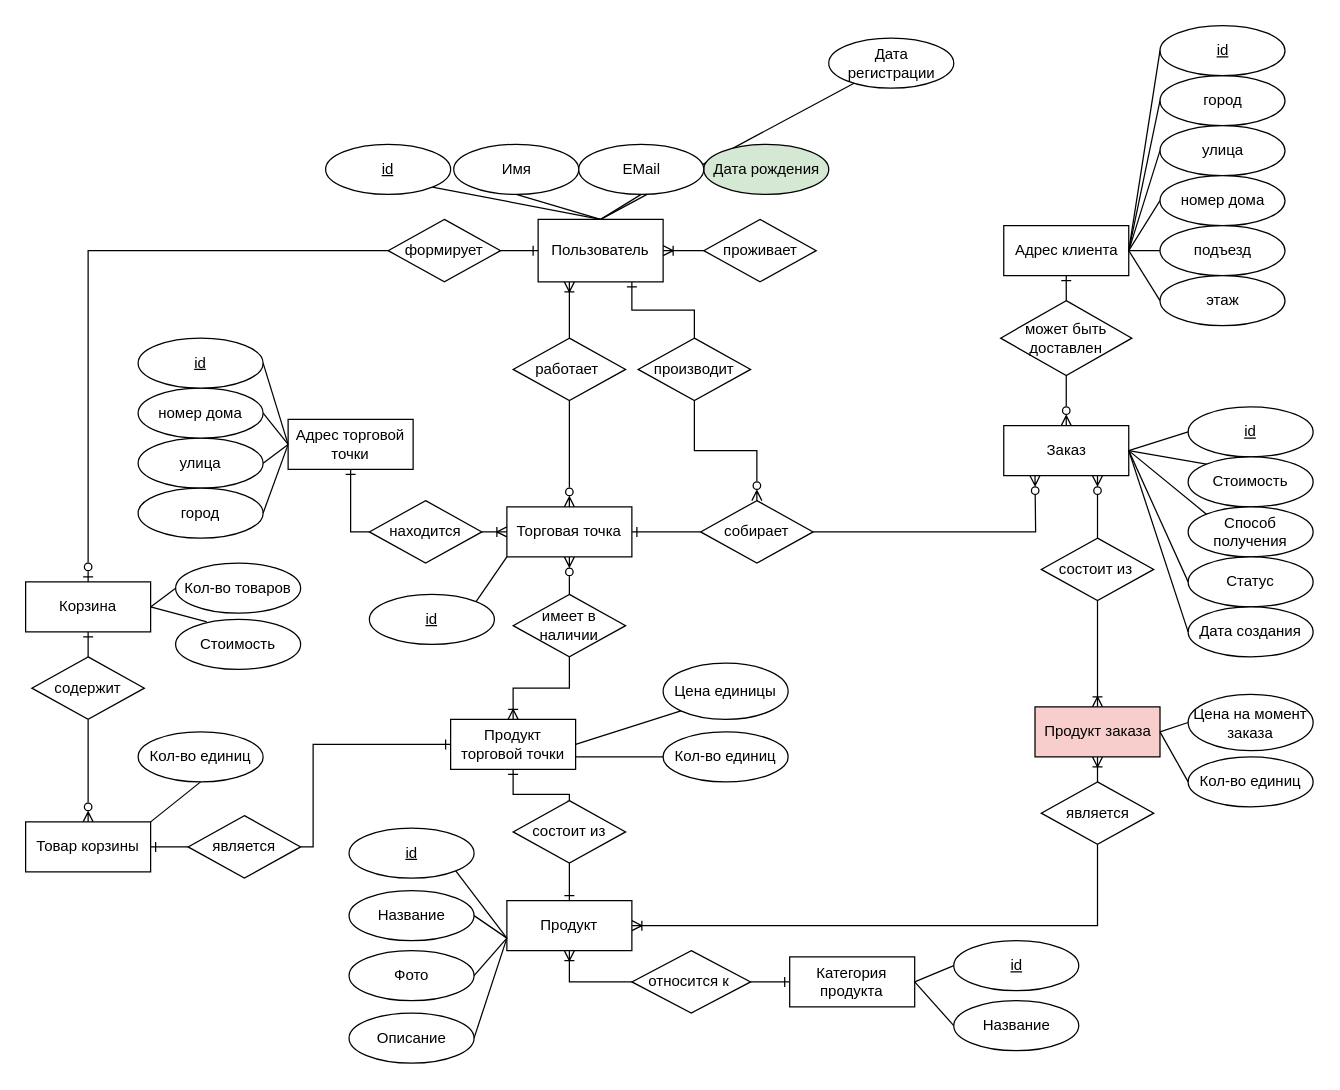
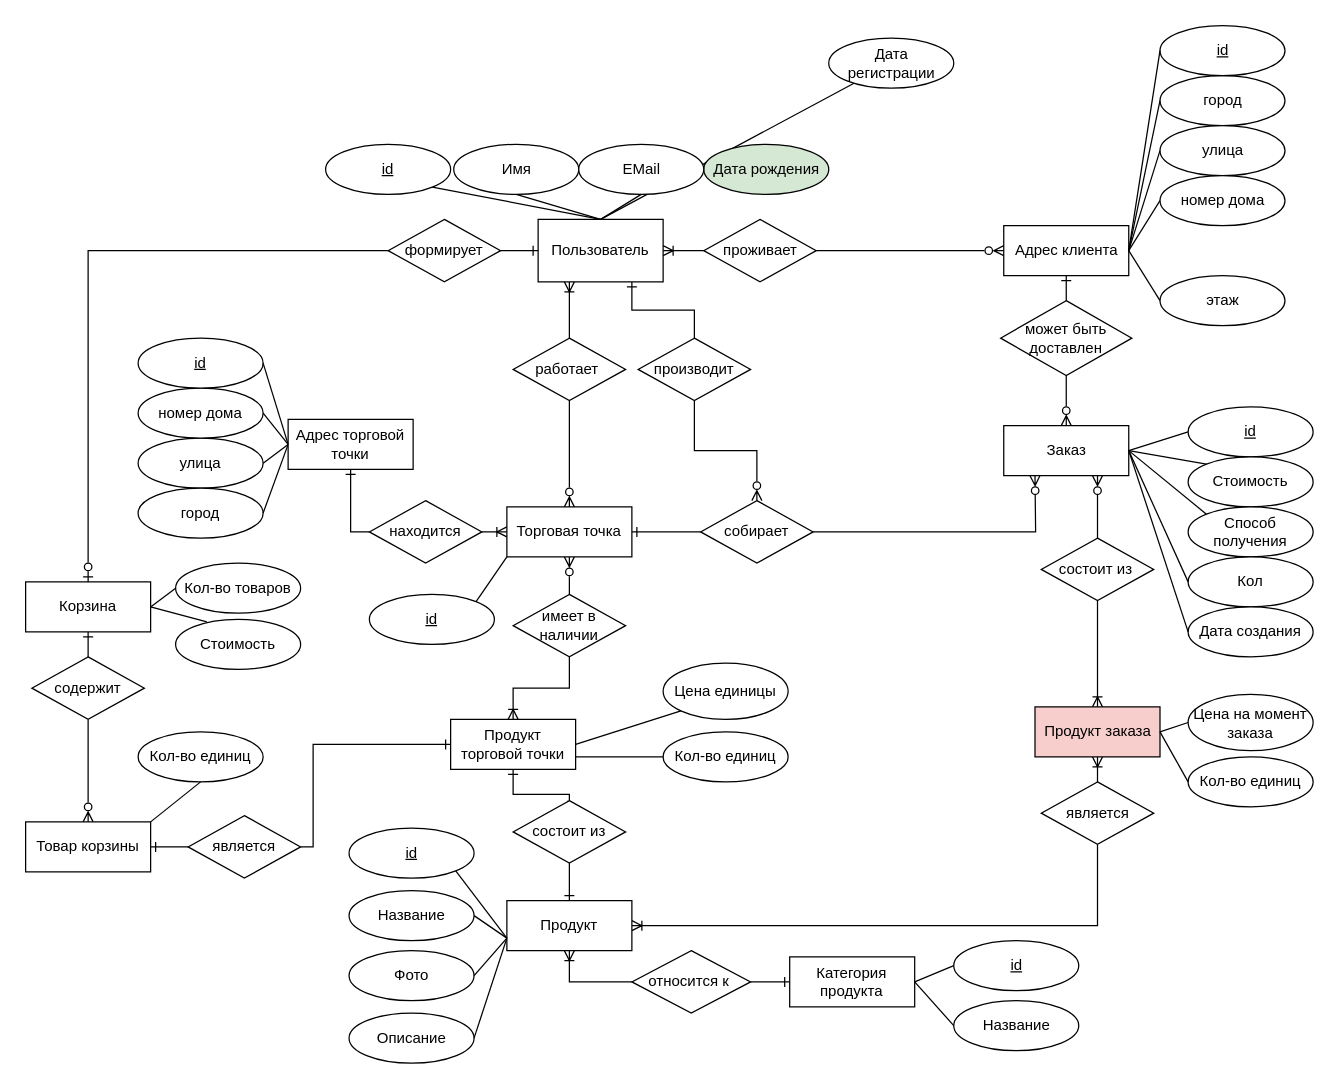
none -> (900, 251)
(1146, 251) -> none
(1223, 251) -> none
(1251, 582) -> (1251, 582)
